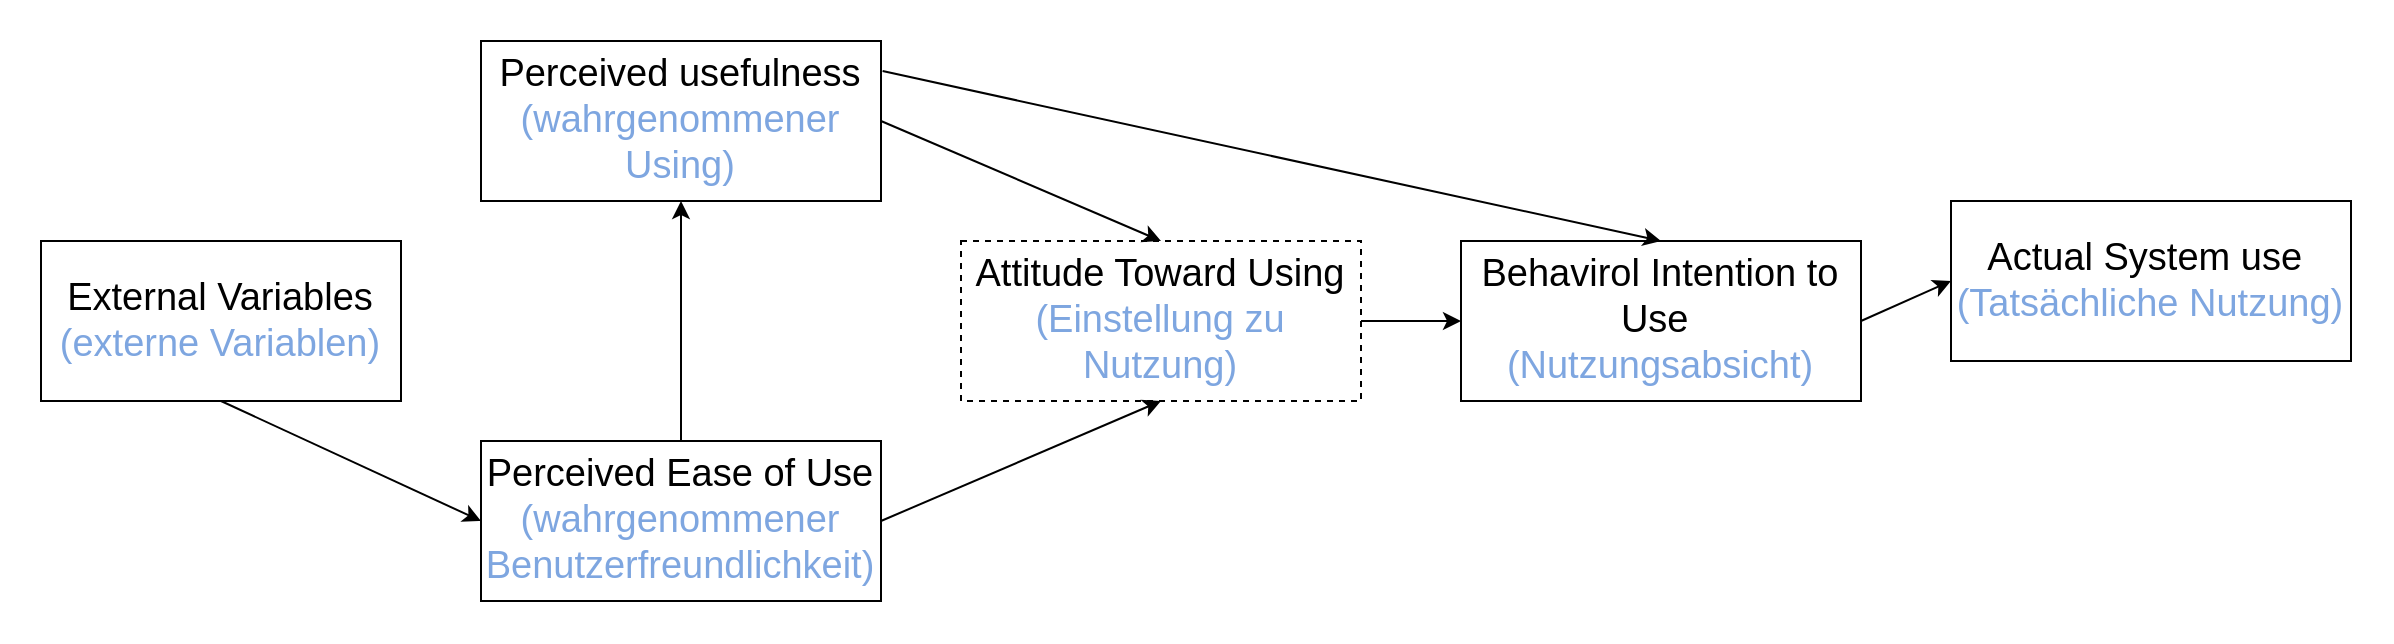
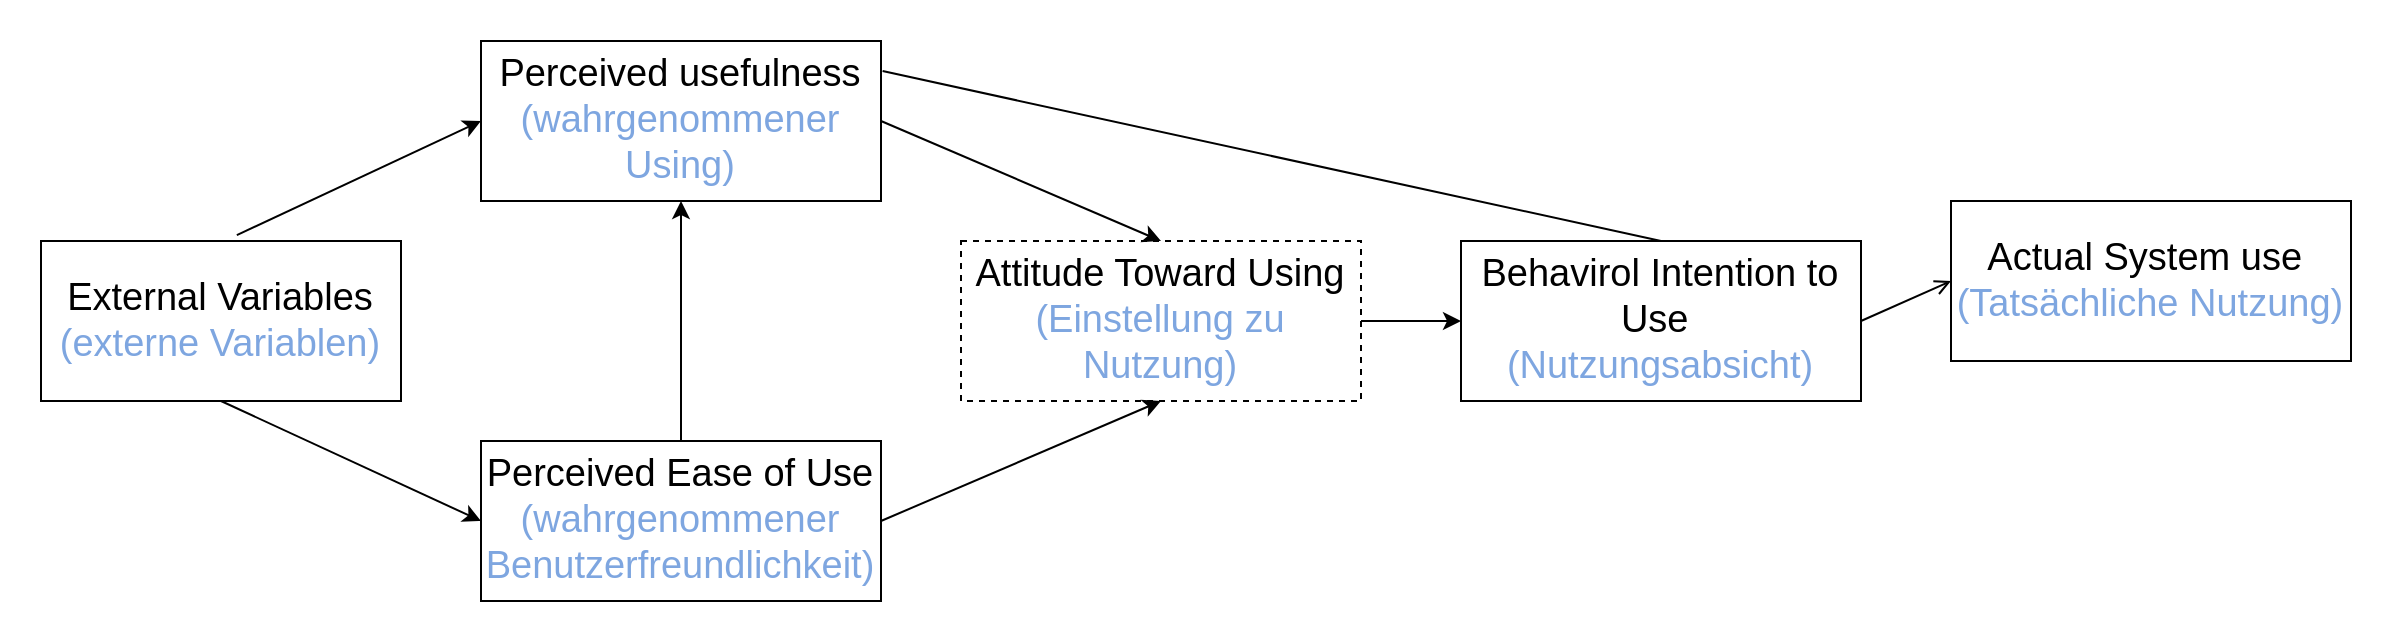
none -> (353, 181)
(1646, 238) -> (1651, 239)
(1938, 287) -> (1941, 286)
